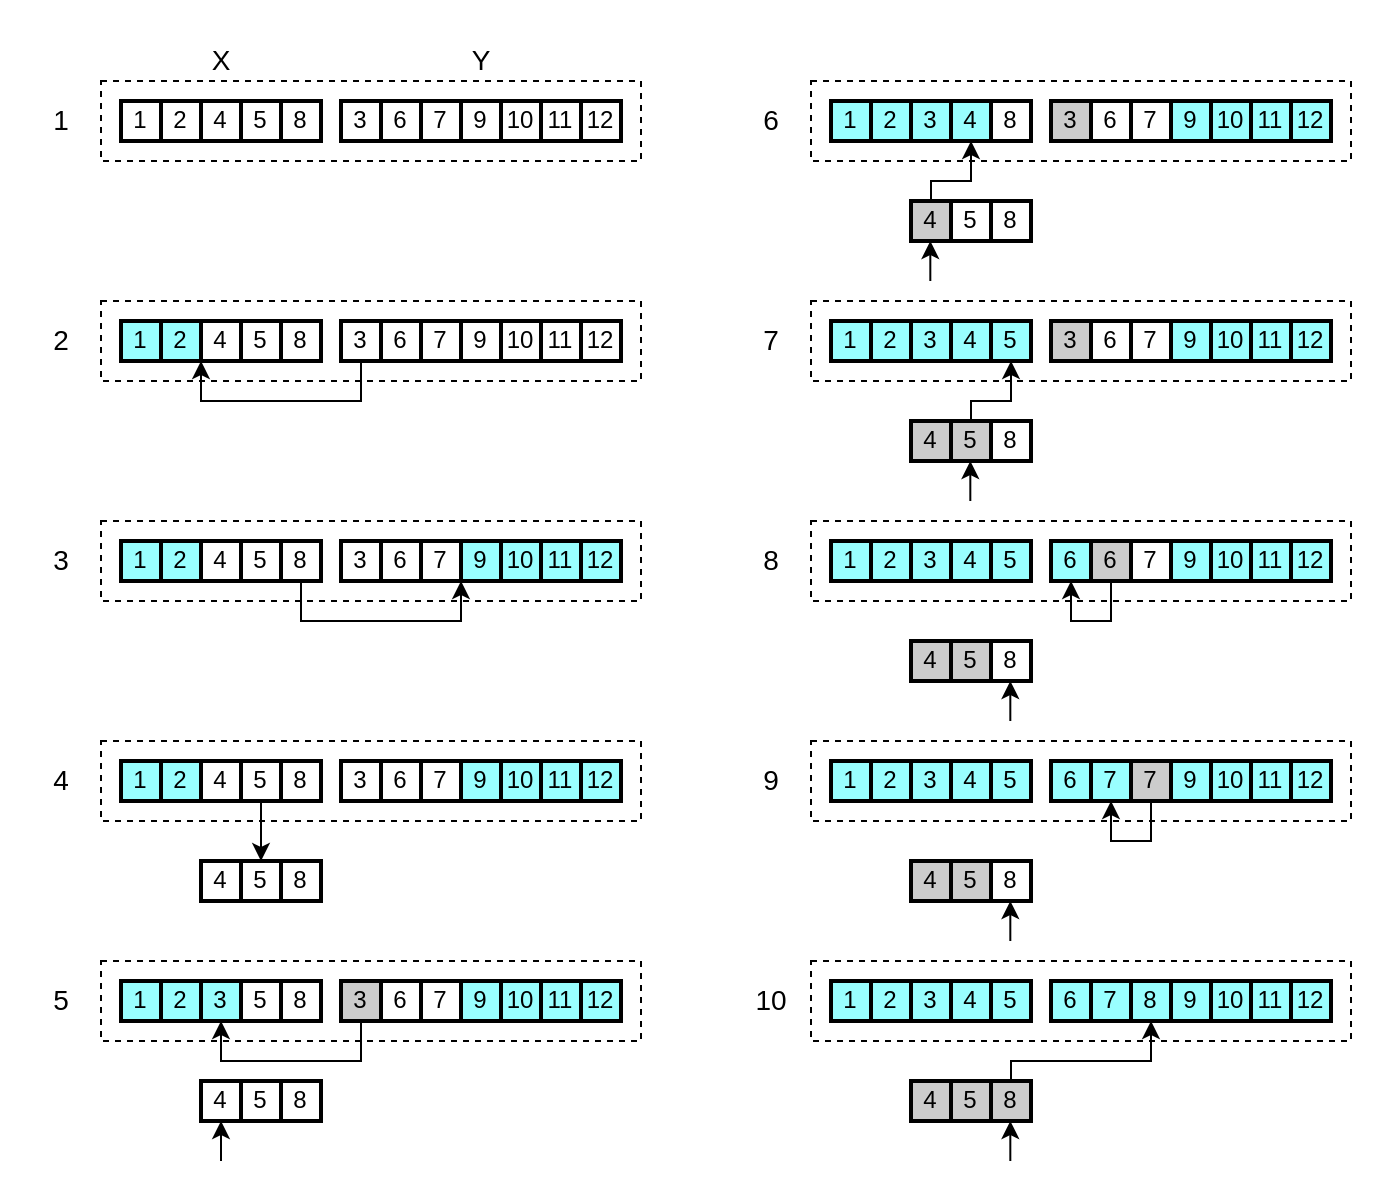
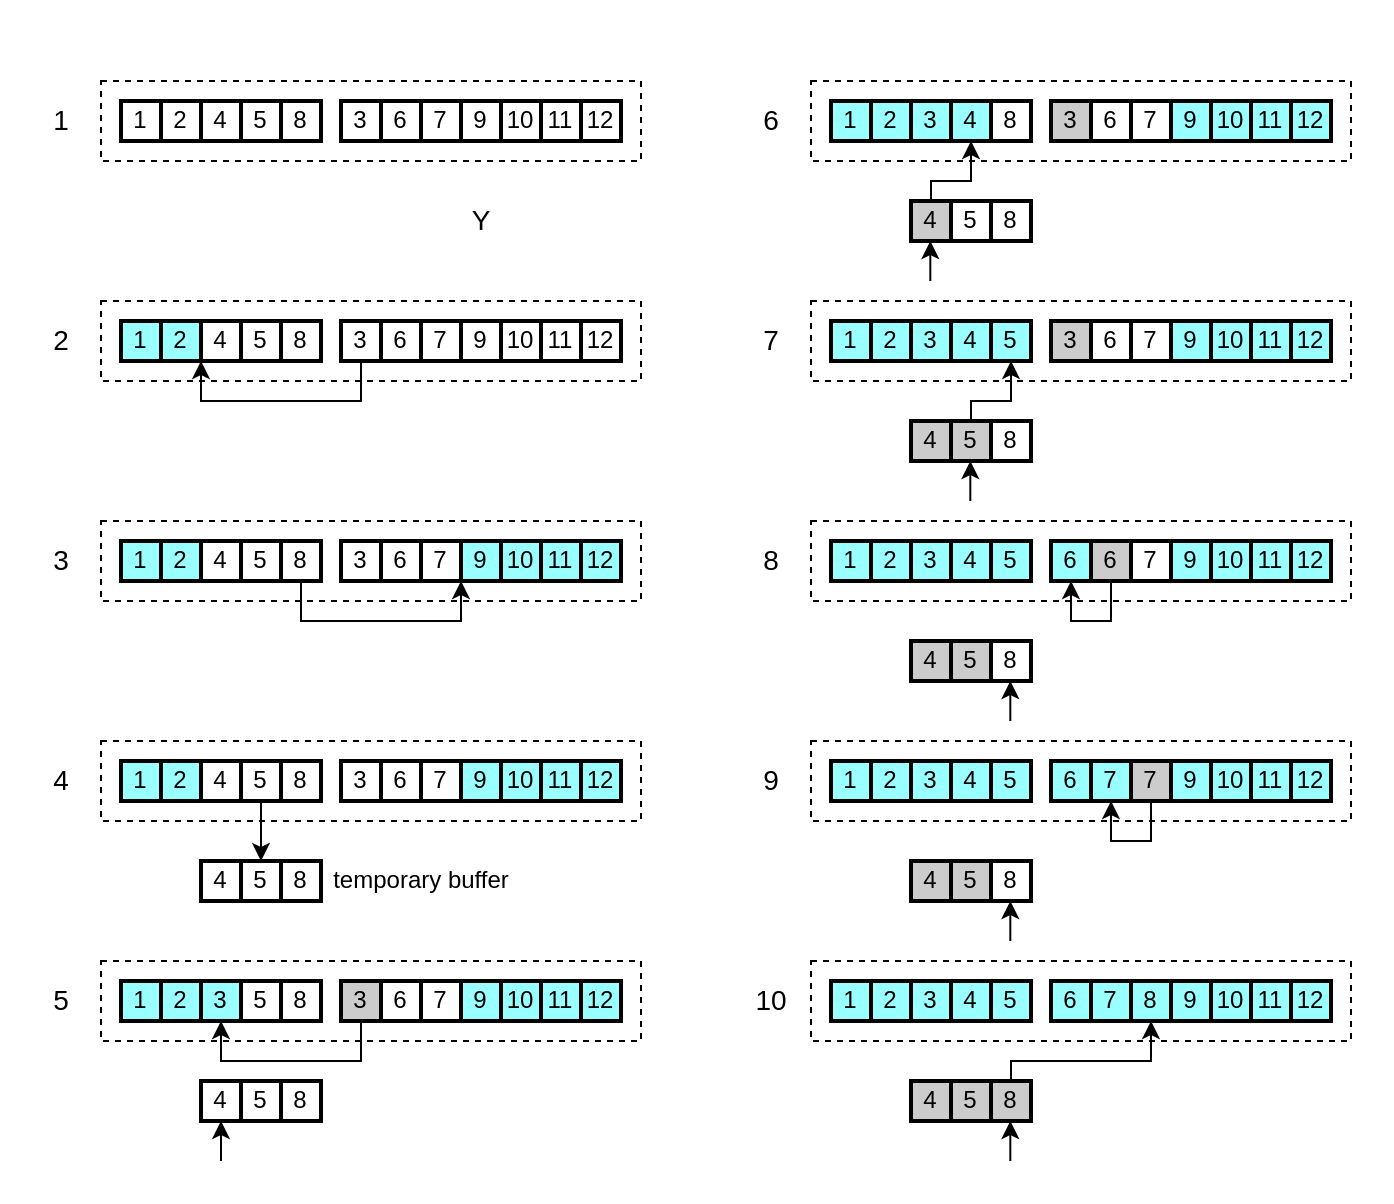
(221, 61) -> none
(481, 61) -> (481, 221)
none -> (421, 881)
